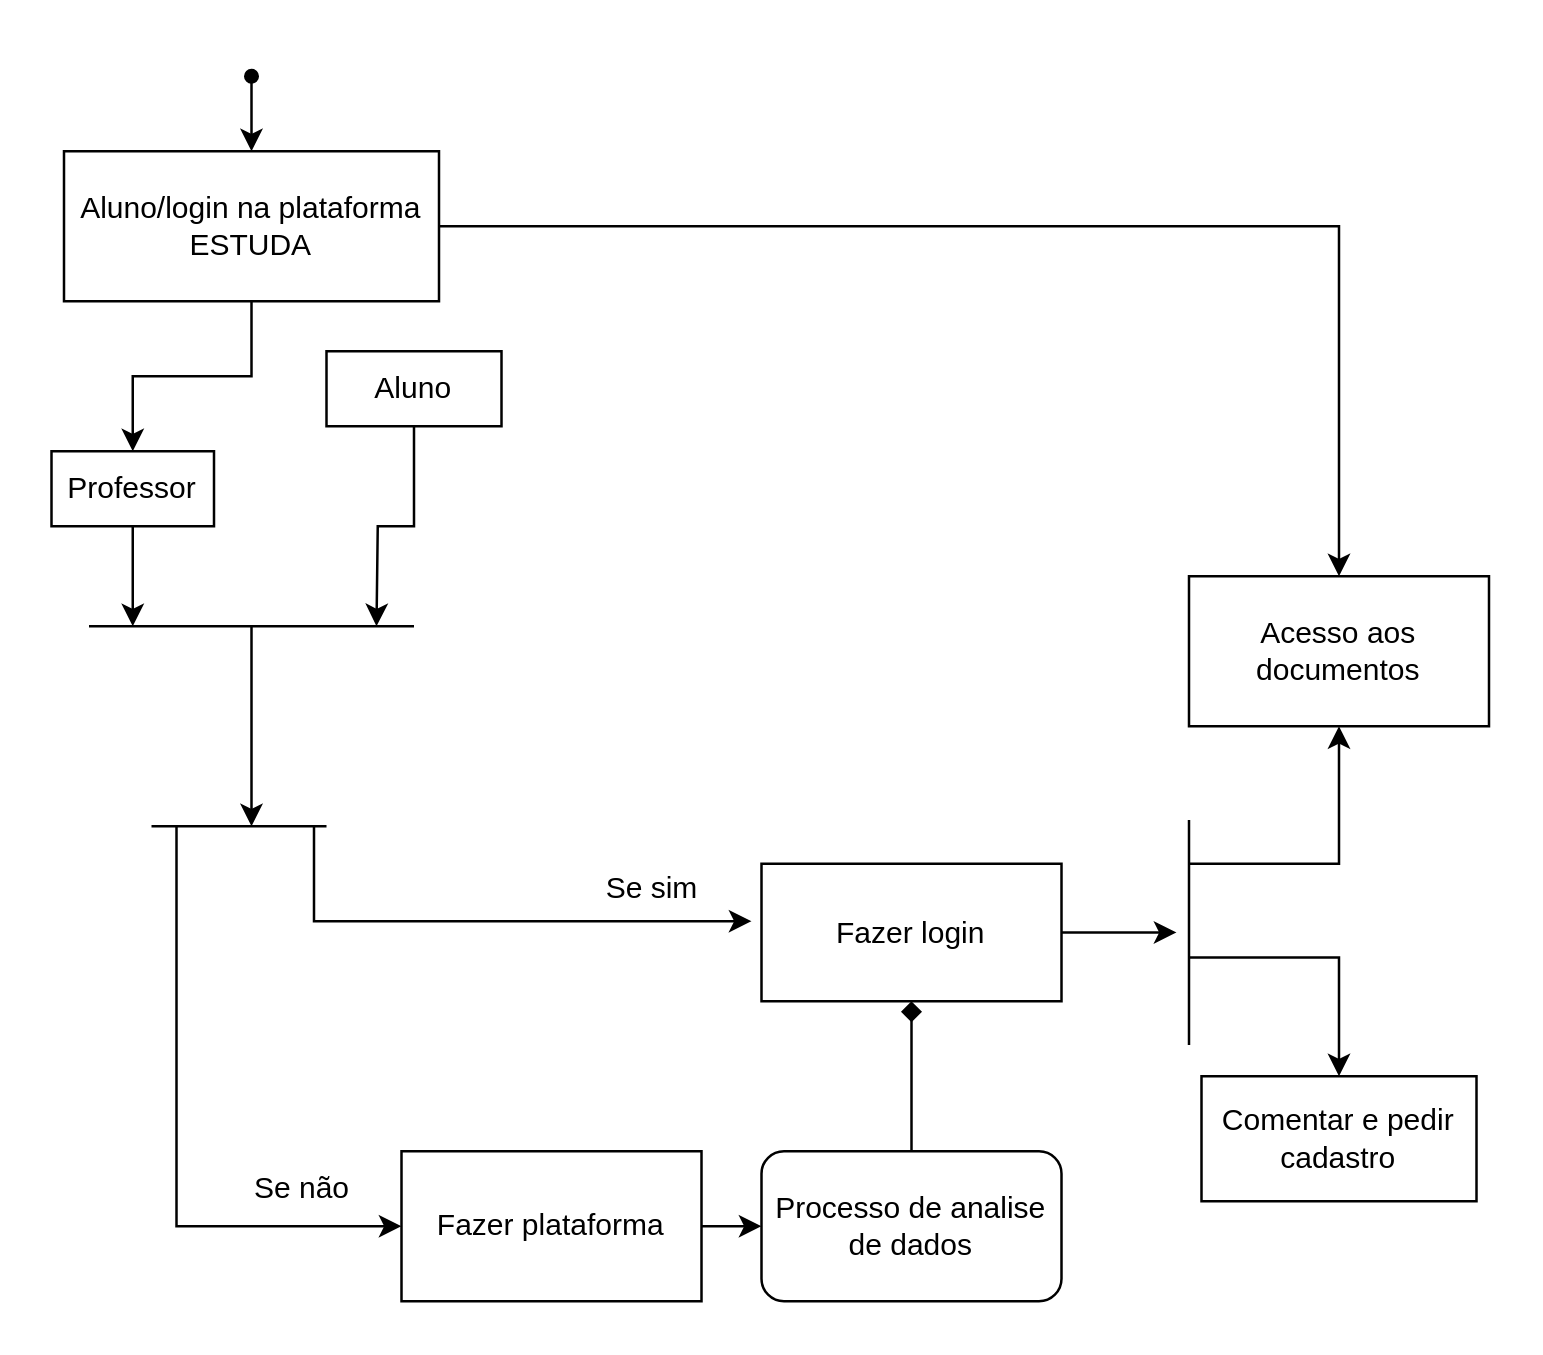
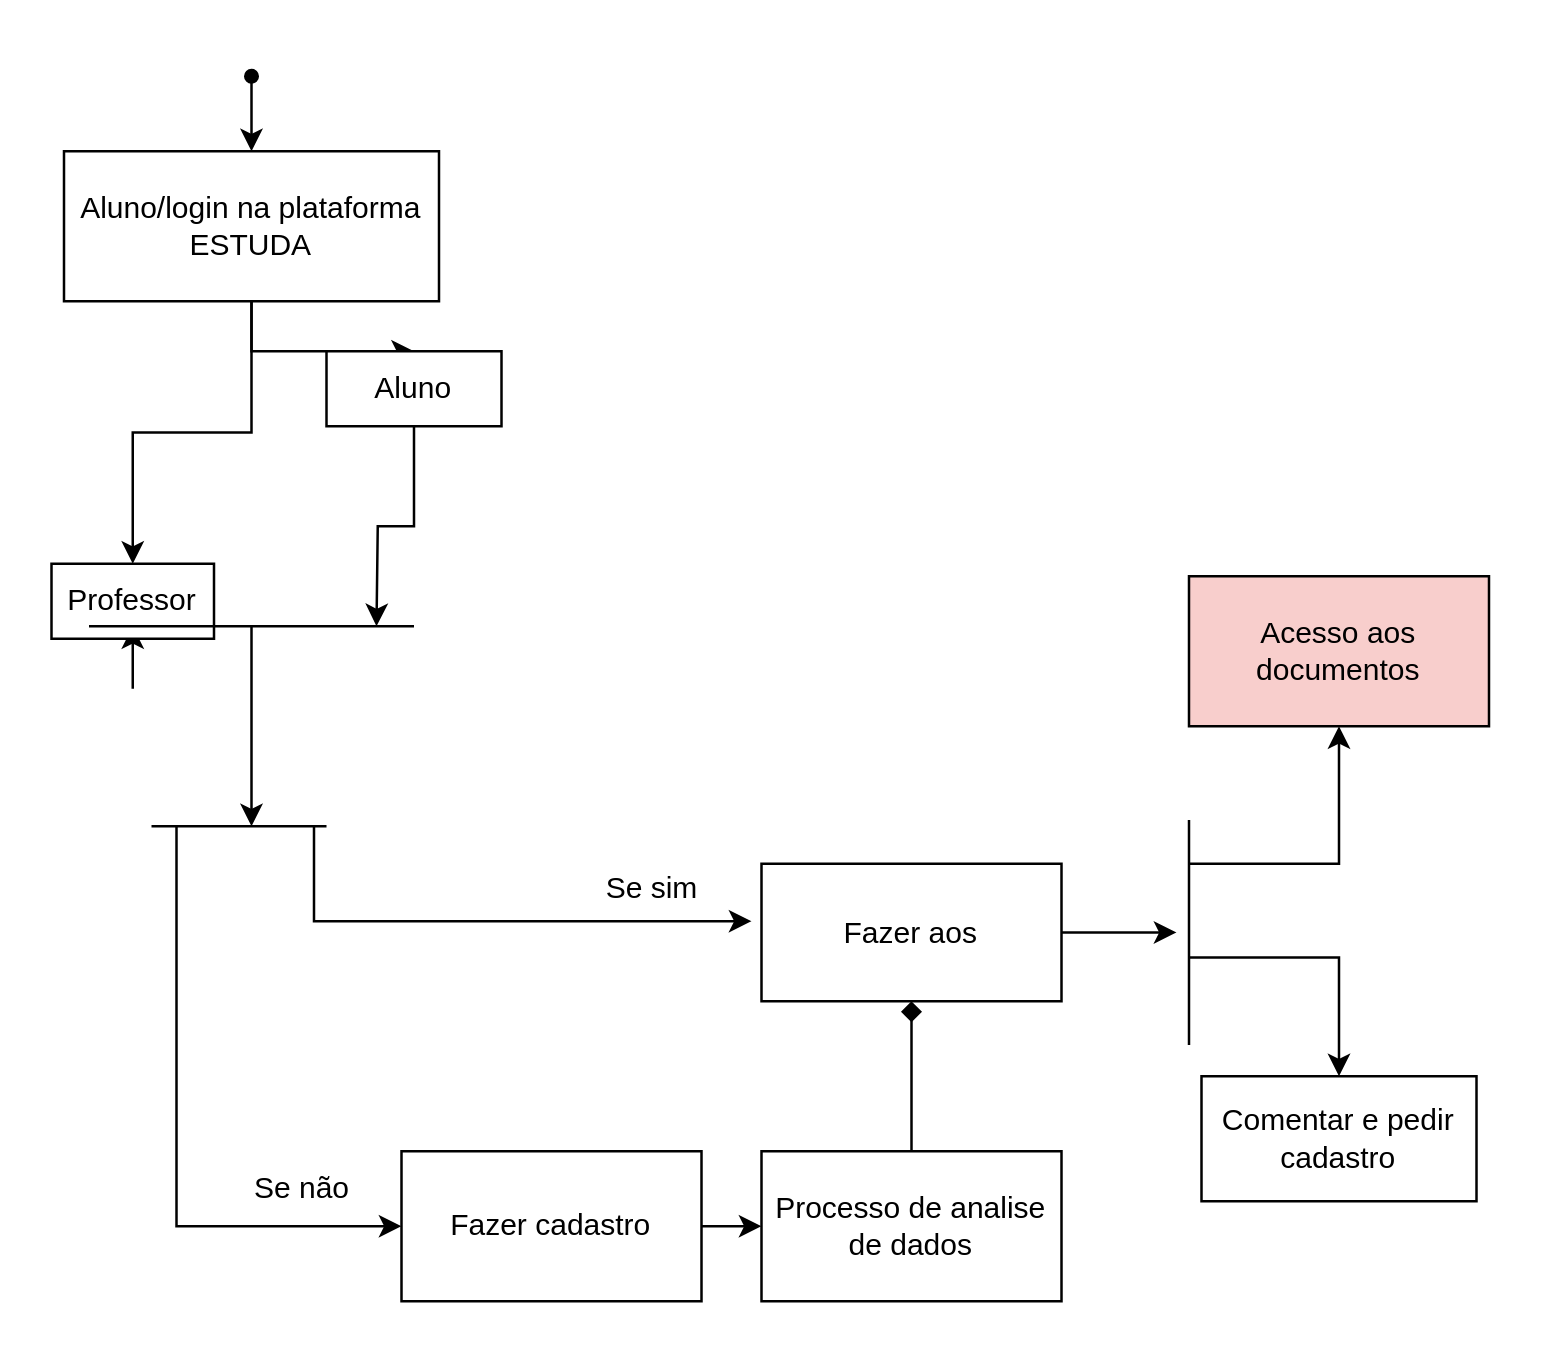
(1056, 226) -> (290, 351)
(133, 489) -> (133, 601)
(1339, 651) -> (1339, 651)
(911, 934) -> (911, 934)
(551, 1226) -> (551, 1226)
(911, 1226) -> (911, 1226)
